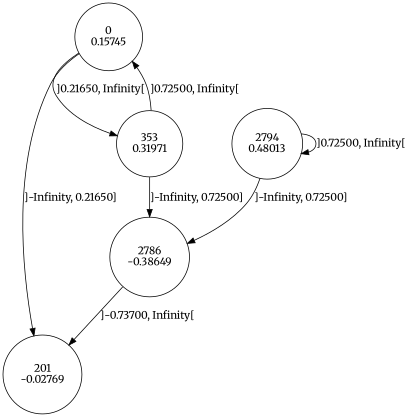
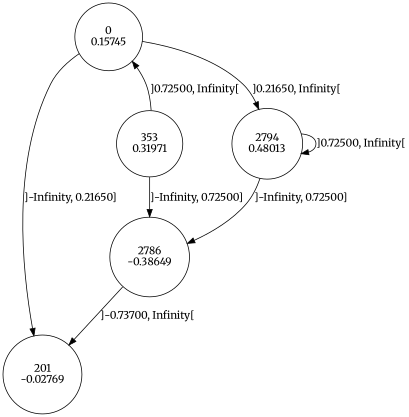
(60, 101) -> (206, 60)
